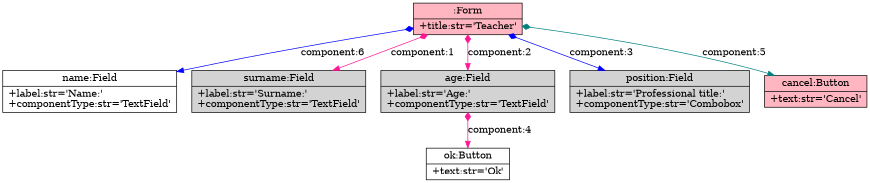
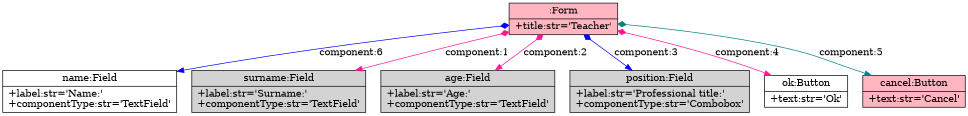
(468, 131) -> (696, 51)
